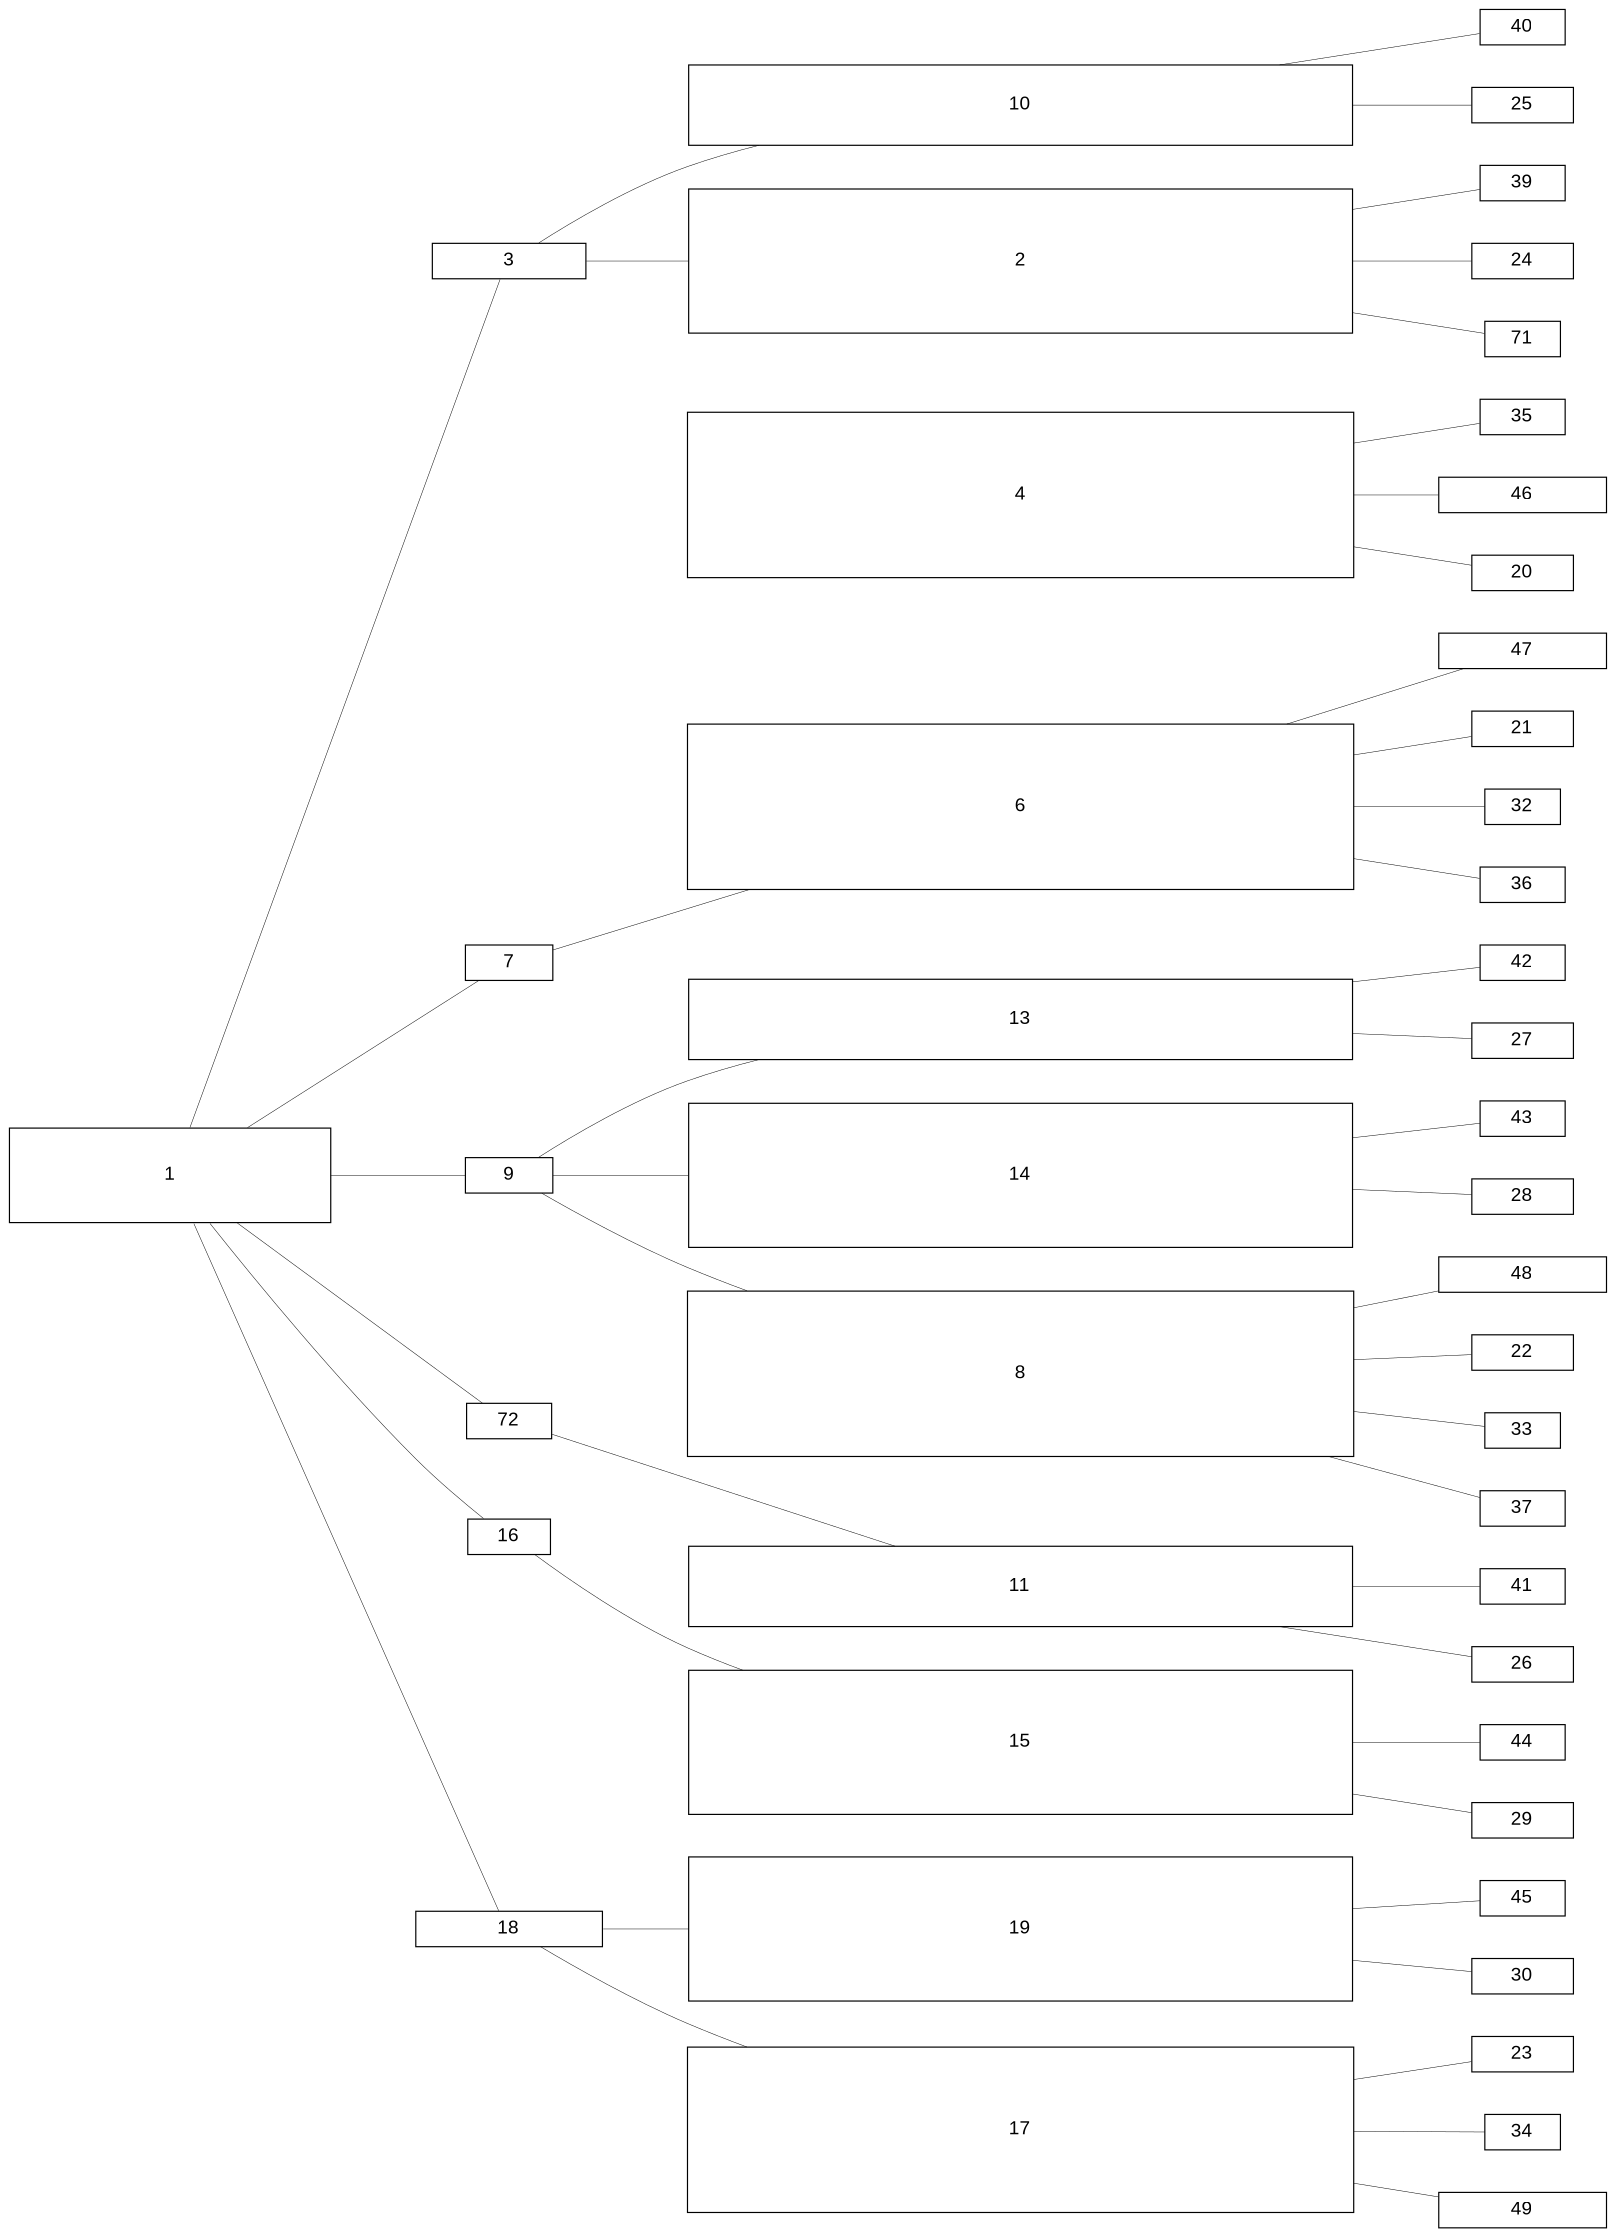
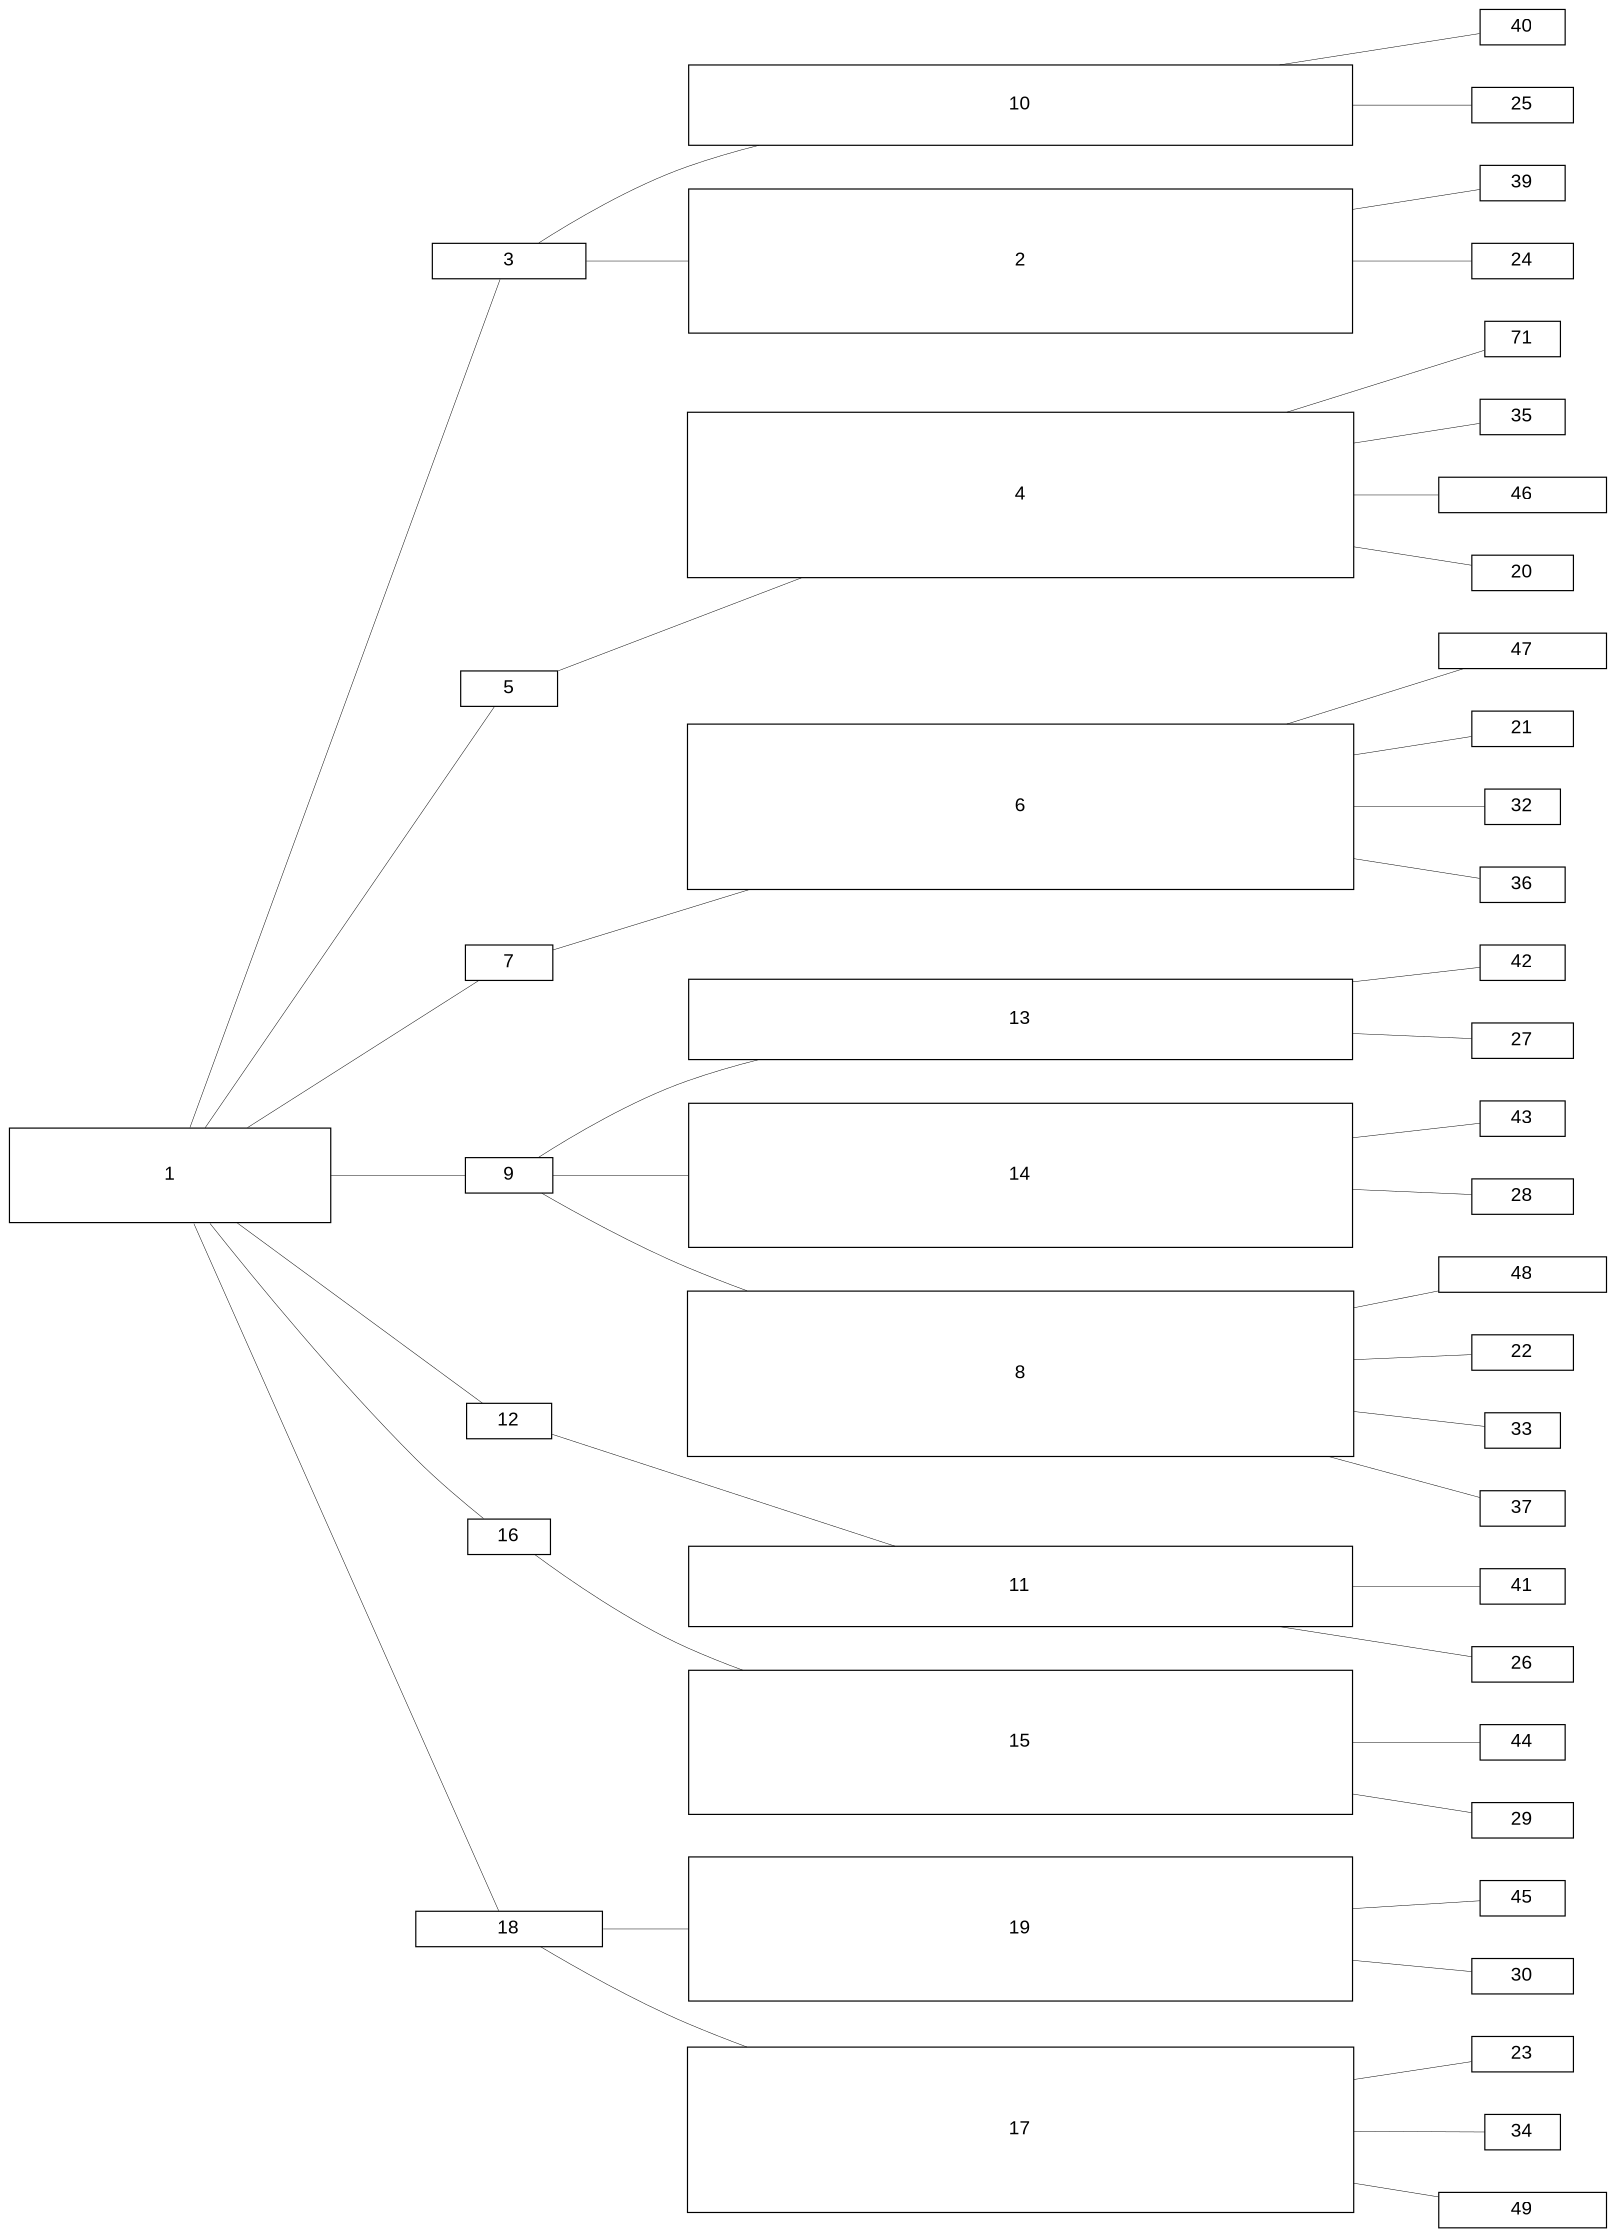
(1418, 323) -> (1386, 381)
none -> (509, 689)
(509, 1421) -> (509, 1421)
